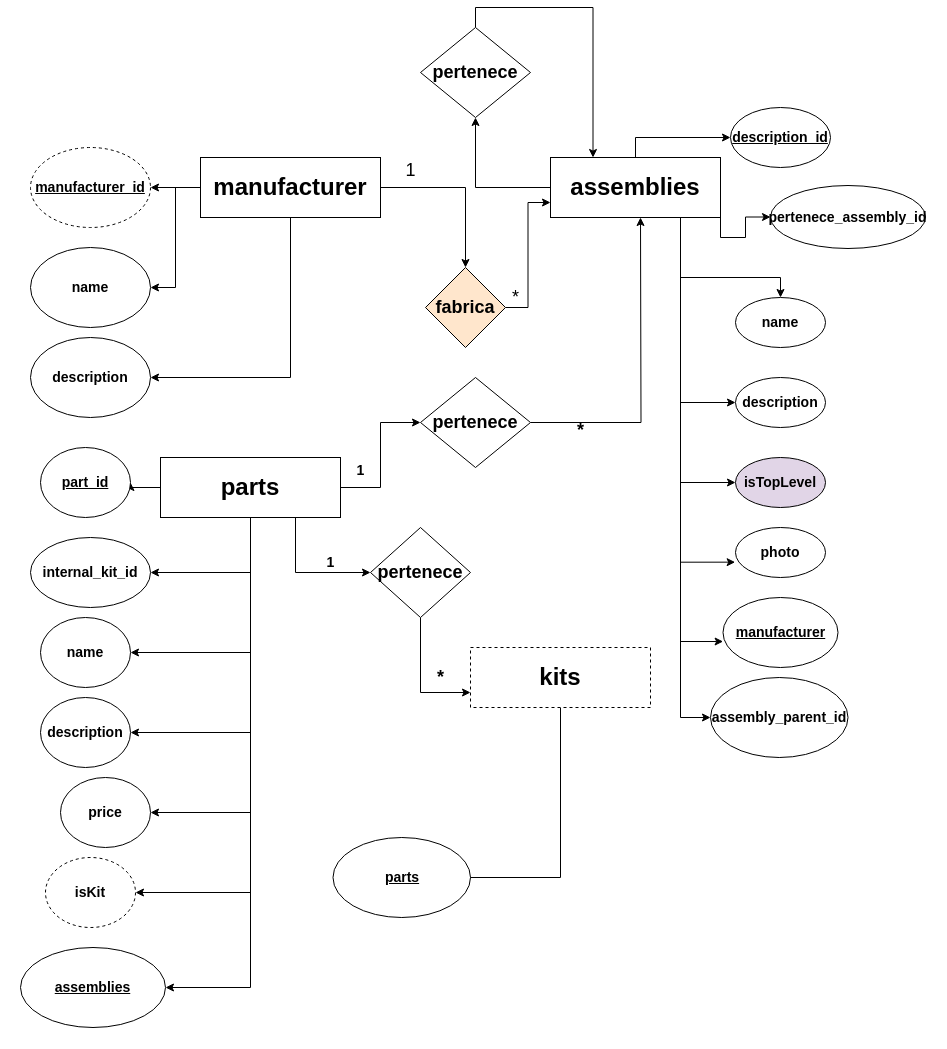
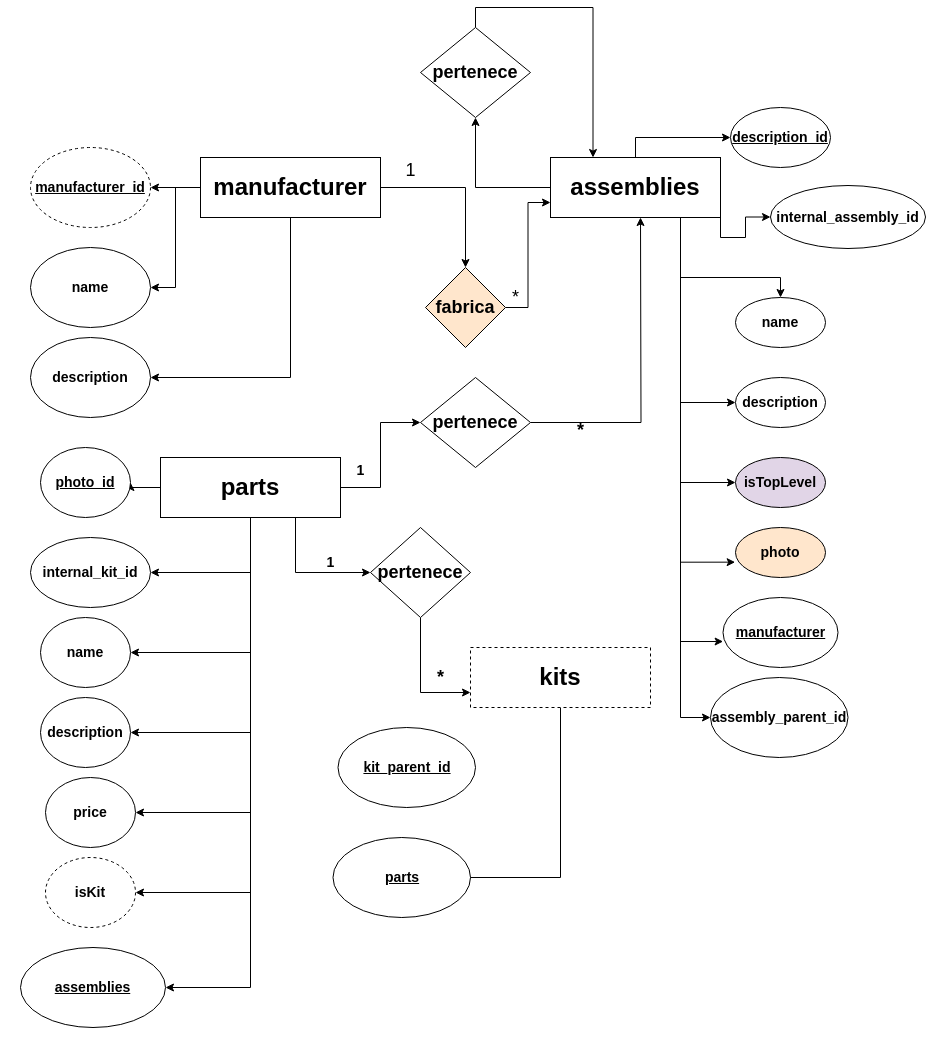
(848, 218) -> (848, 218)
(86, 483) -> (86, 483)
(781, 553) -> (781, 553)
none -> (407, 768)
(106, 813) -> (91, 813)
